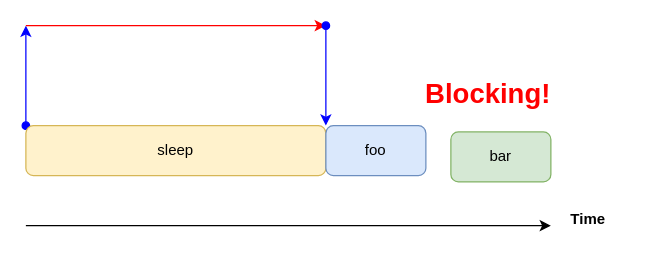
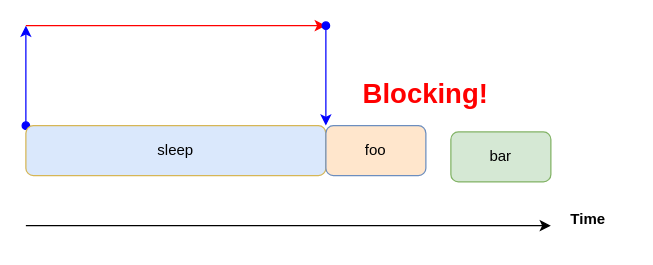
(488, 94) -> (426, 94)
(176, 151) -> (176, 151)
(376, 151) -> (376, 151)
